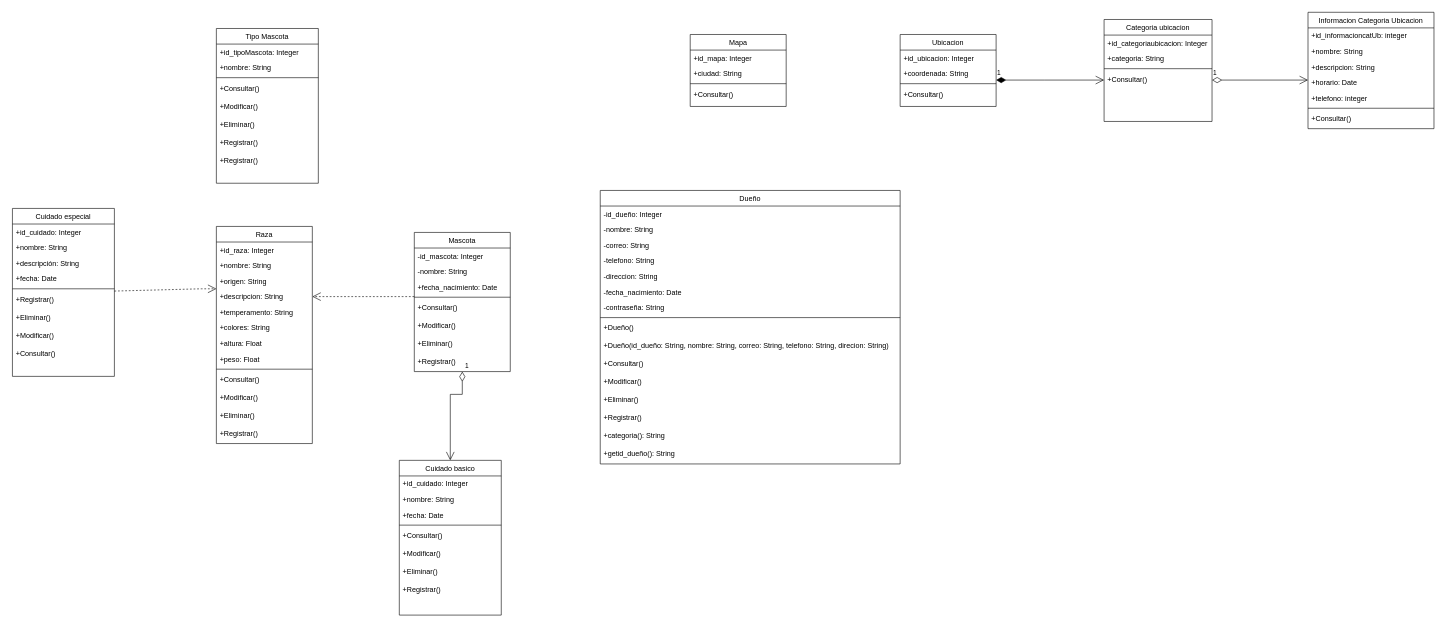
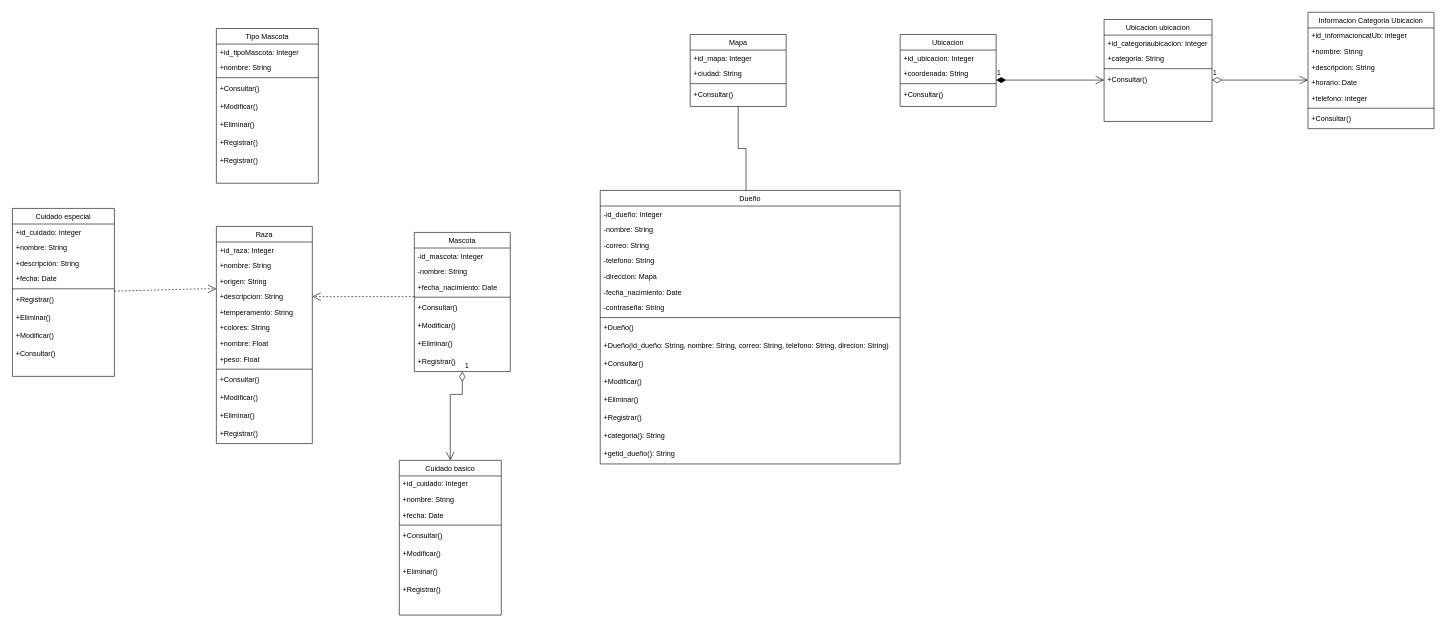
(1158, 28) -> (1158, 28)
none -> (738, 133)
(635, 277) -> (632, 277)
(244, 344) -> (245, 344)
